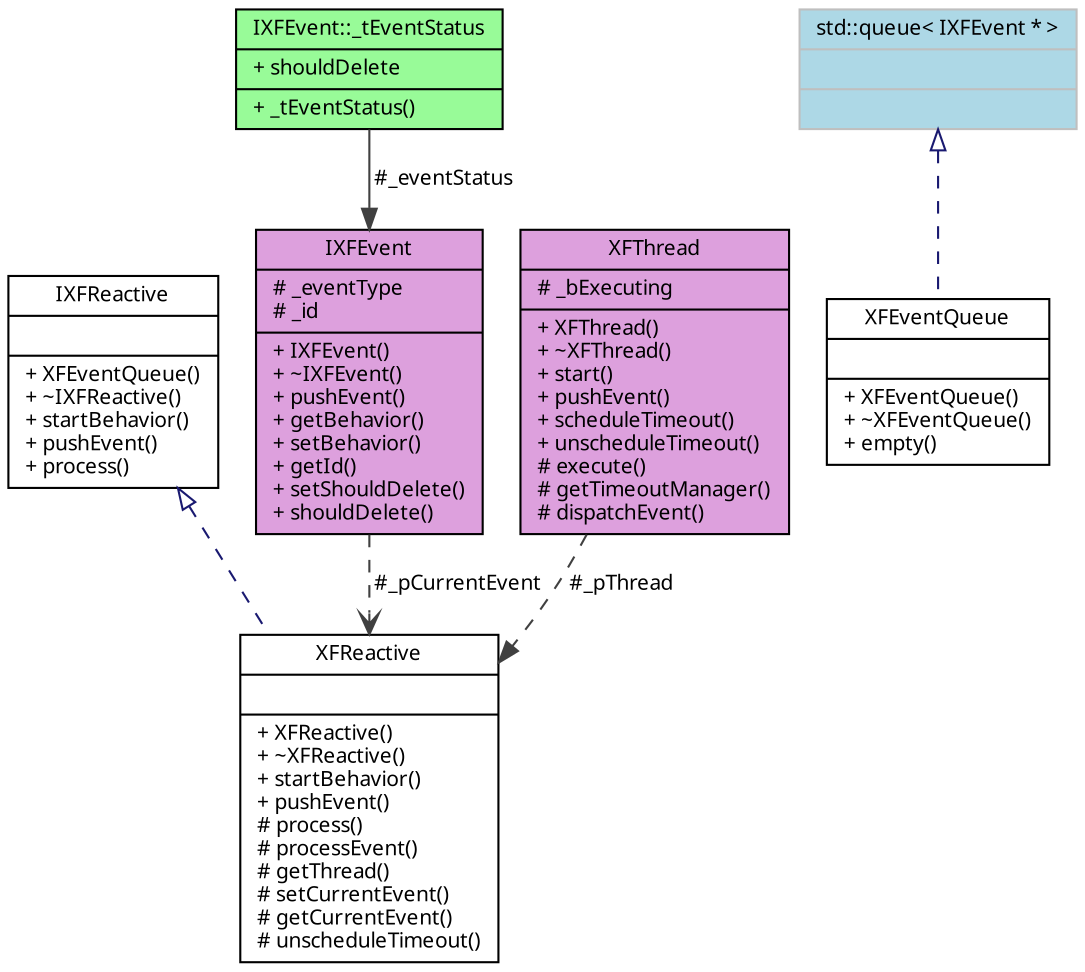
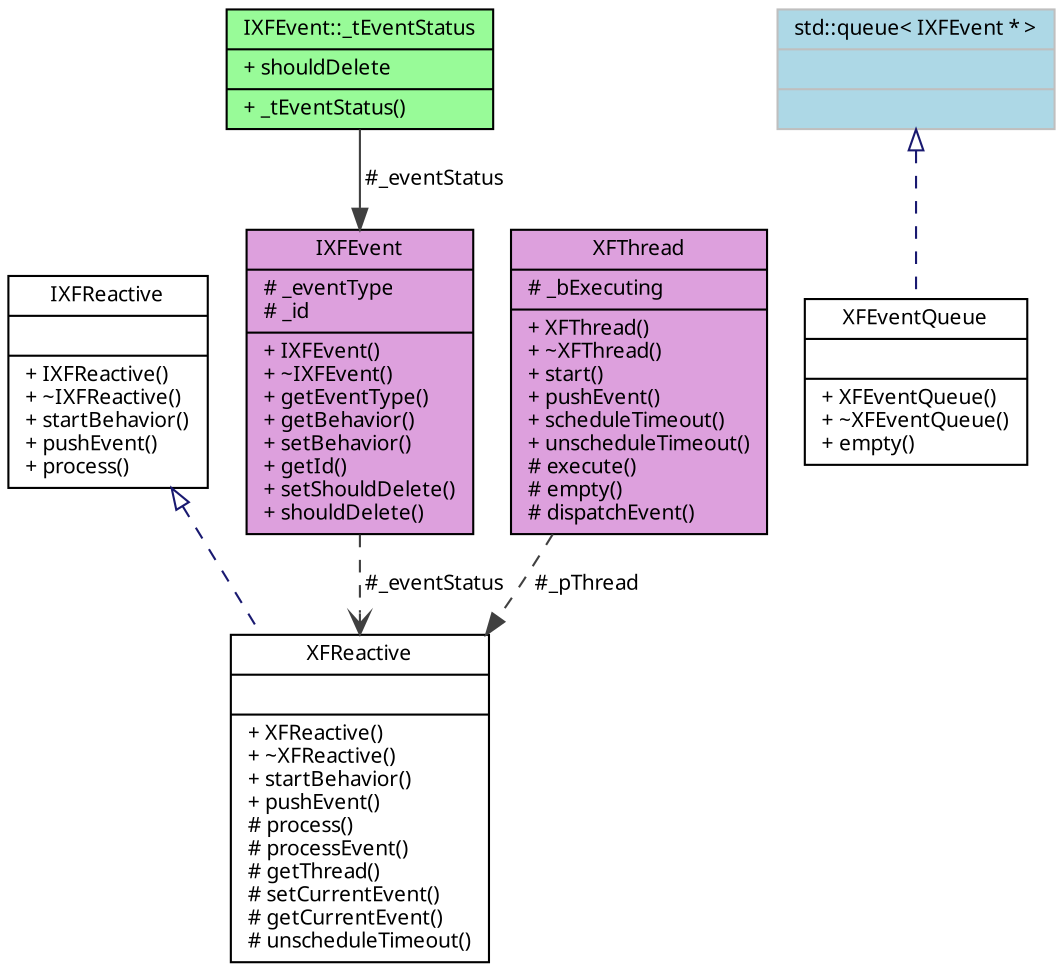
(113, 375) -> (98, 375)
(340, 398) -> (346, 398)
(655, 490) -> (576, 490)
(455, 584) -> (432, 584)
